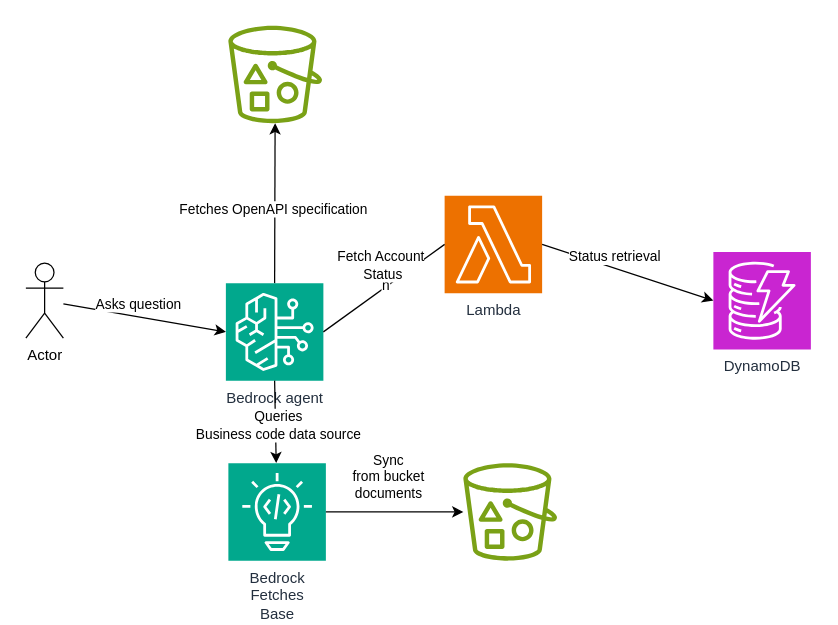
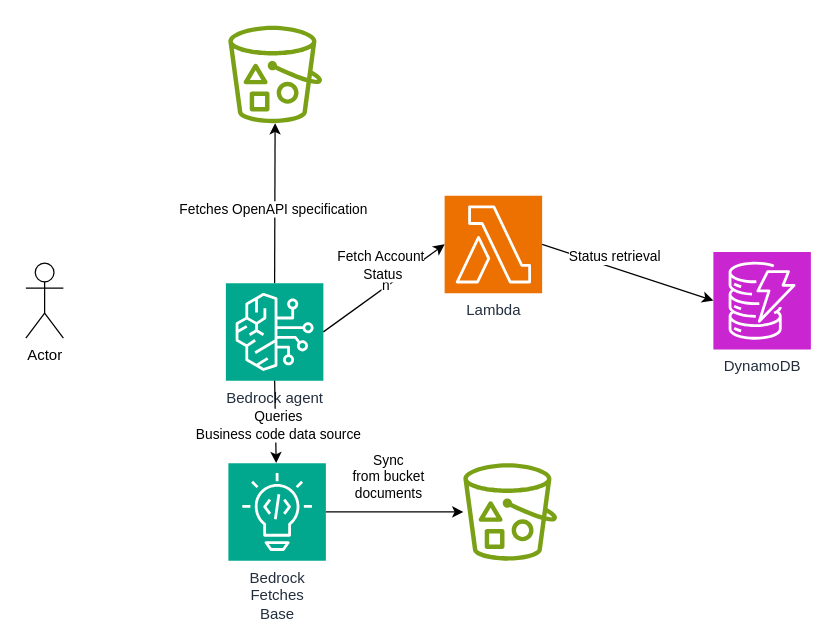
(439, 248) -> (437, 250)
(165, 321) -> none
